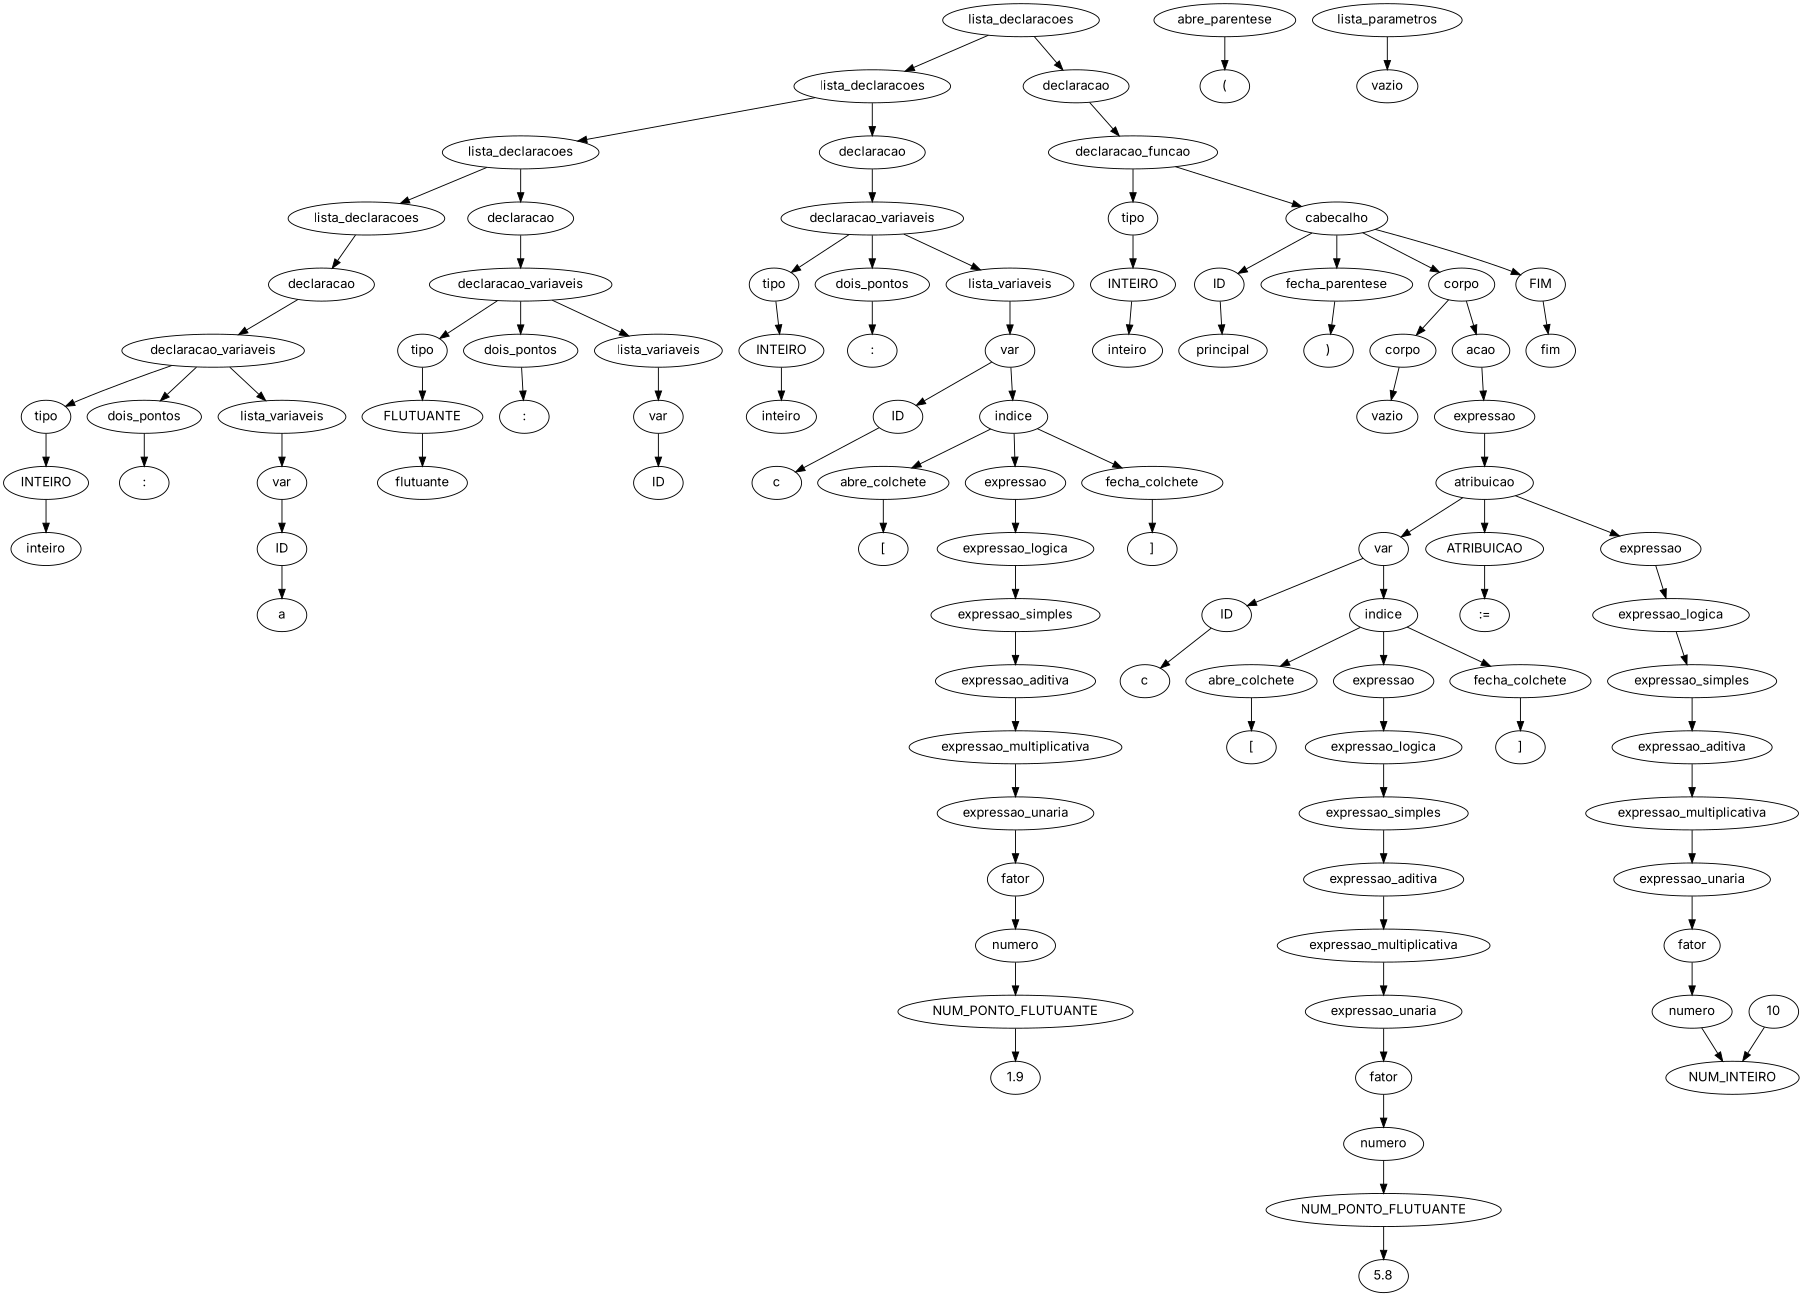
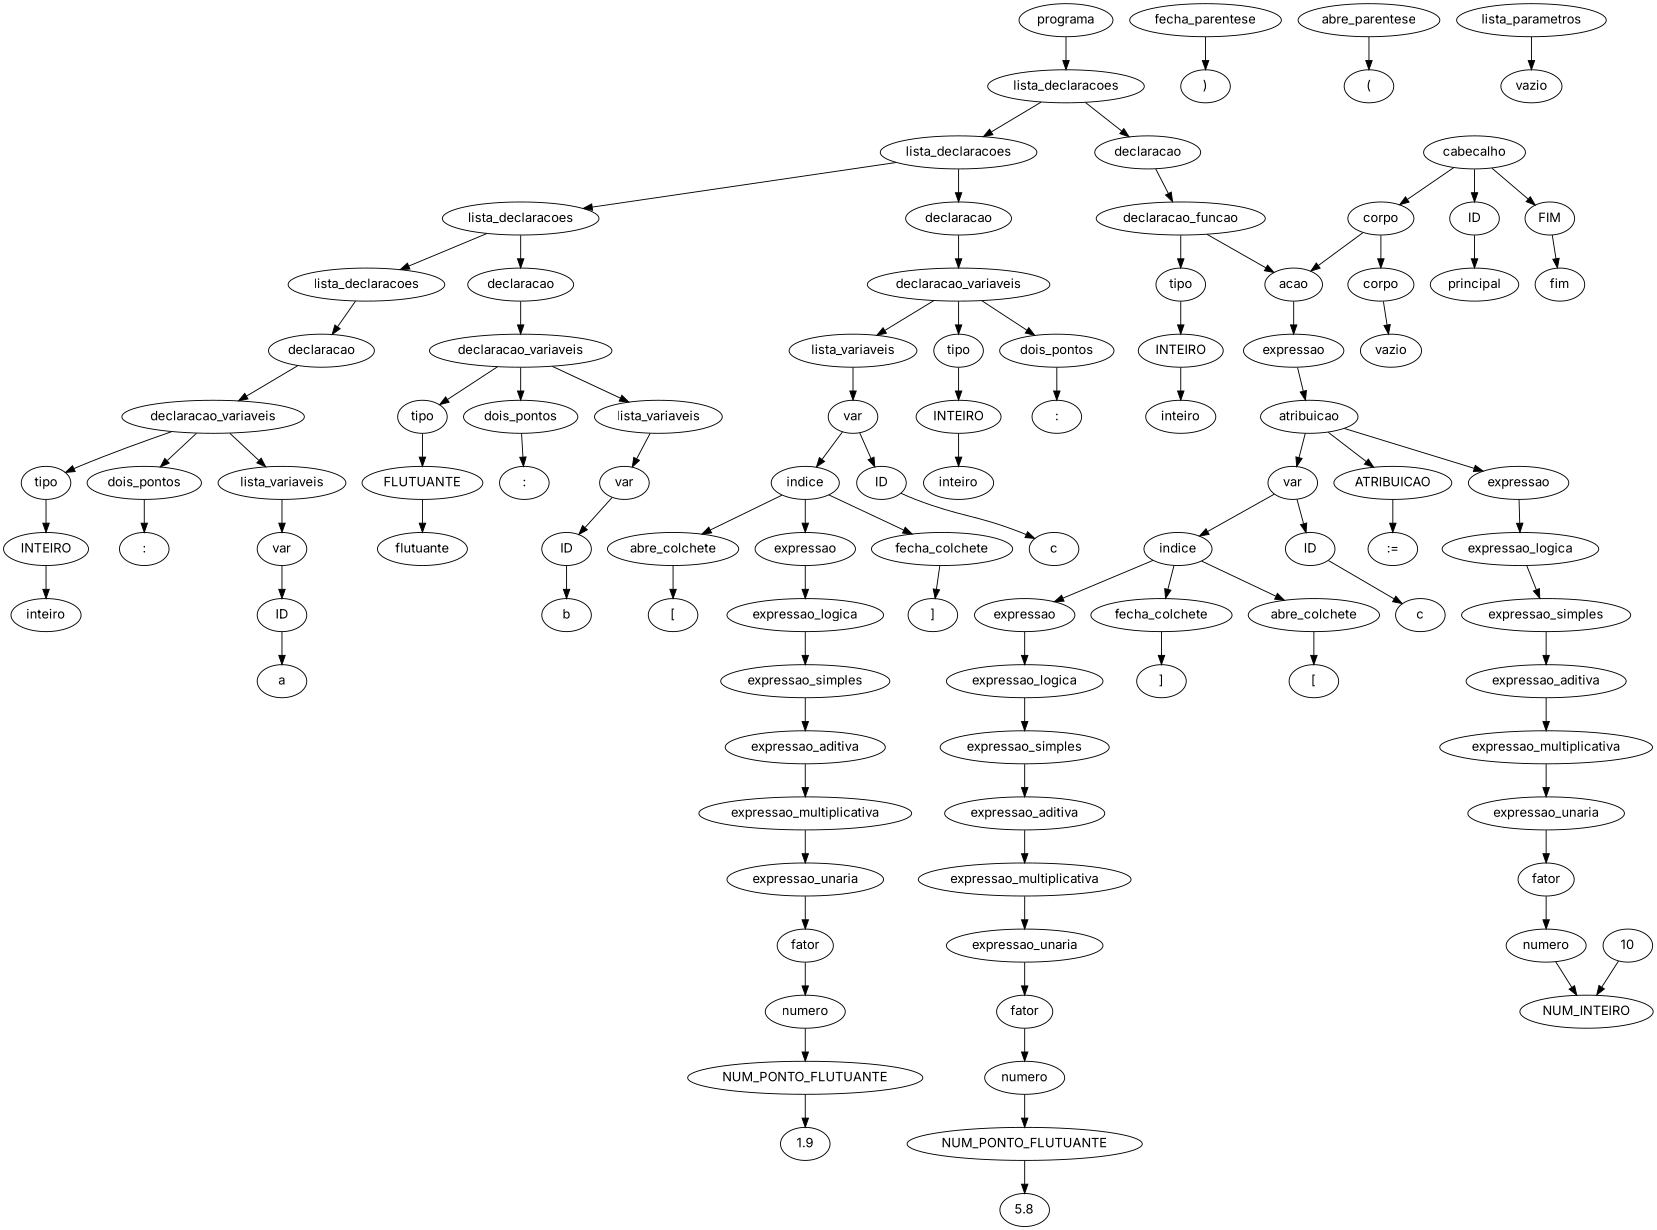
none -> (1066, 20)
(1234, 185) -> (1236, 251)
(1337, 247) -> none
none -> (567, 615)
